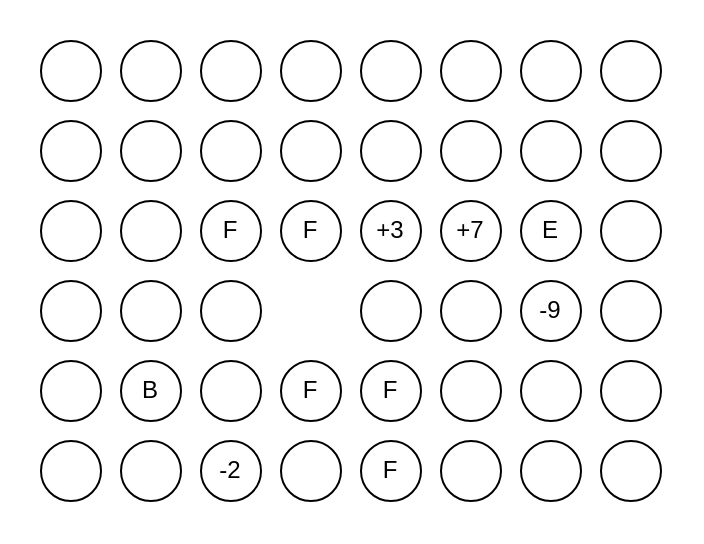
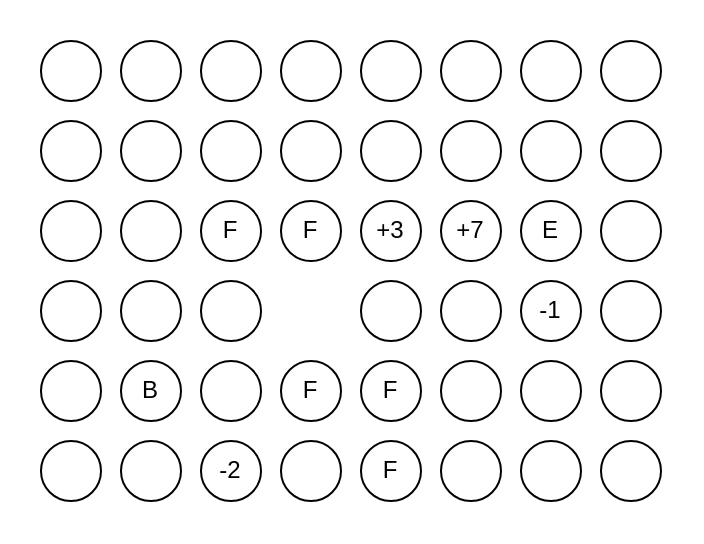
(551, 311) -> (551, 311)
